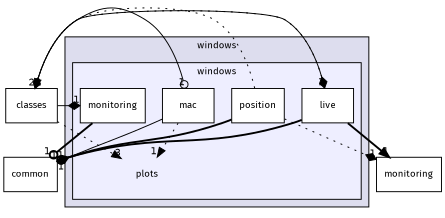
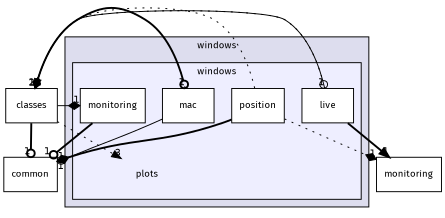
(176, 11) -> (176, 11)
(208, 17) -> (208, 17)
(144, 19) -> (107, 8)
(174, 130) -> (115, 8)
(184, 141) -> (31, 136)
